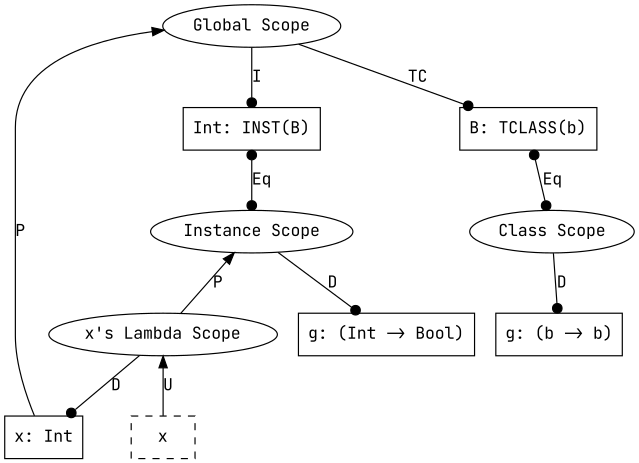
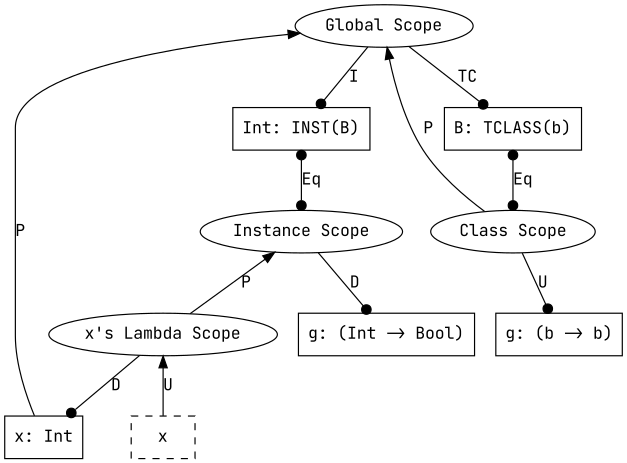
none -> (421, 146)
(562, 283) -> (543, 283)
